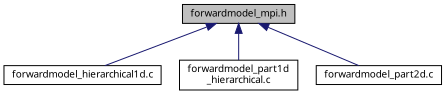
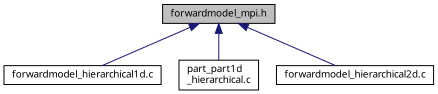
(239, 75) -> (219, 75)
(379, 75) -> (355, 75)
